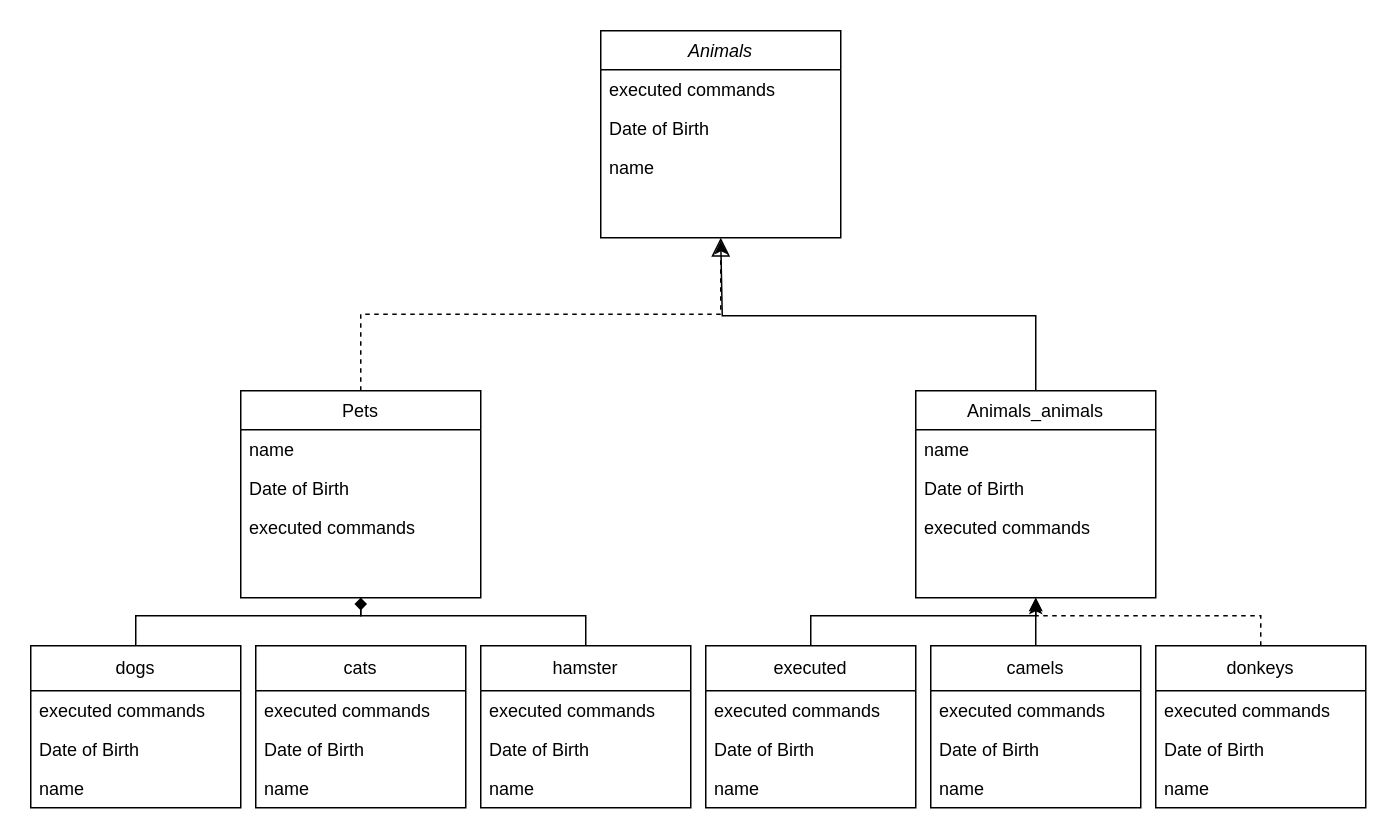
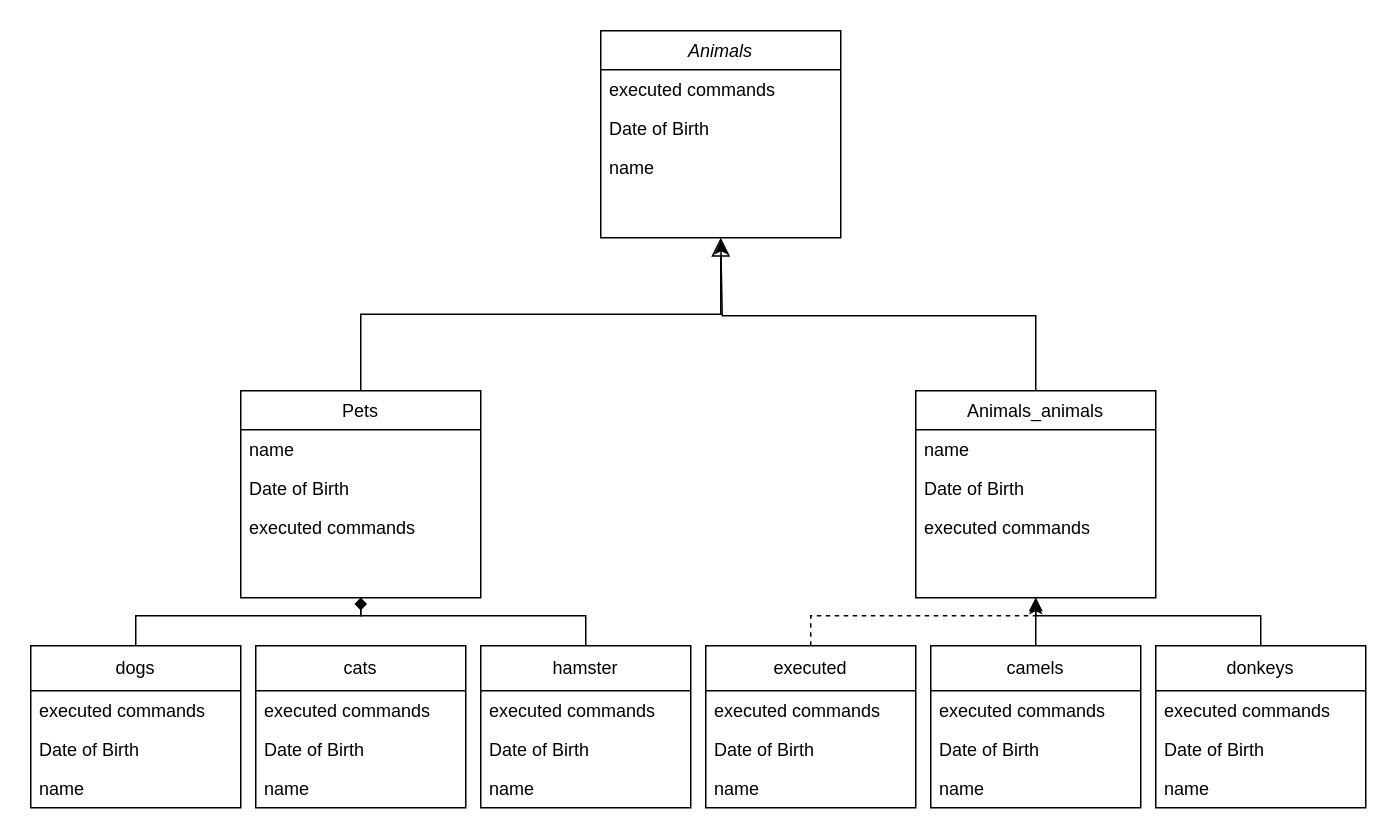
(504, 314) -> (504, 314)
(908, 616) -> (908, 616)
(1163, 616) -> (1163, 616)
